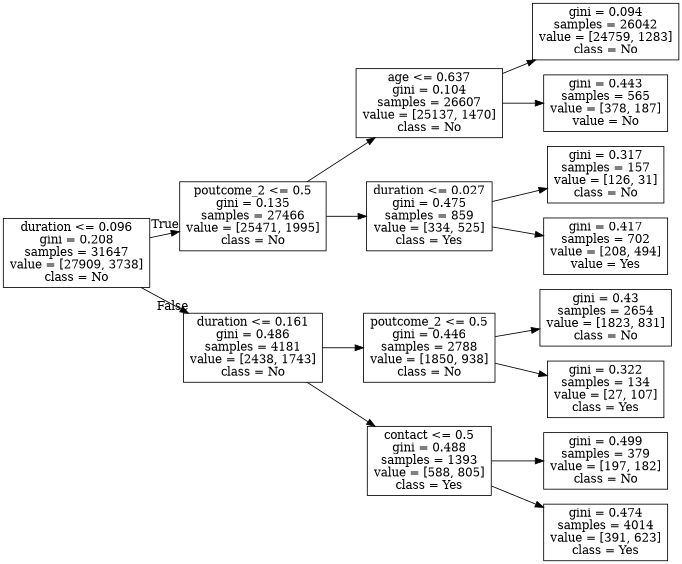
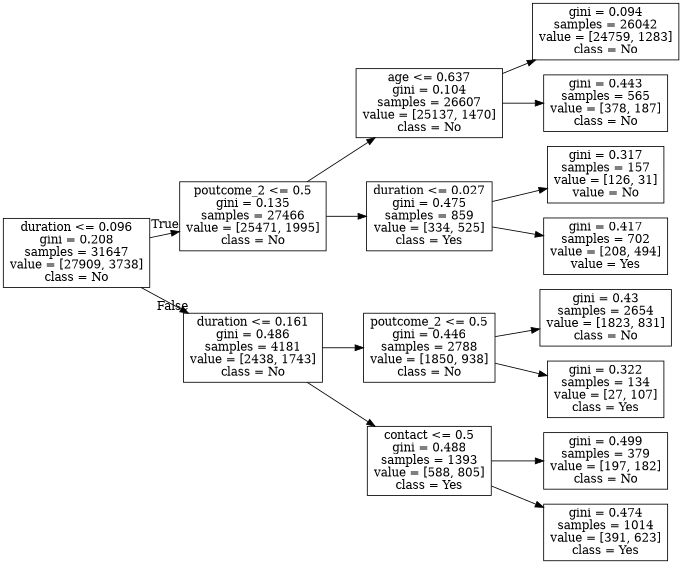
(606, 103) -> (606, 103)
(606, 175) -> (606, 175)
(606, 532) -> (606, 532)
